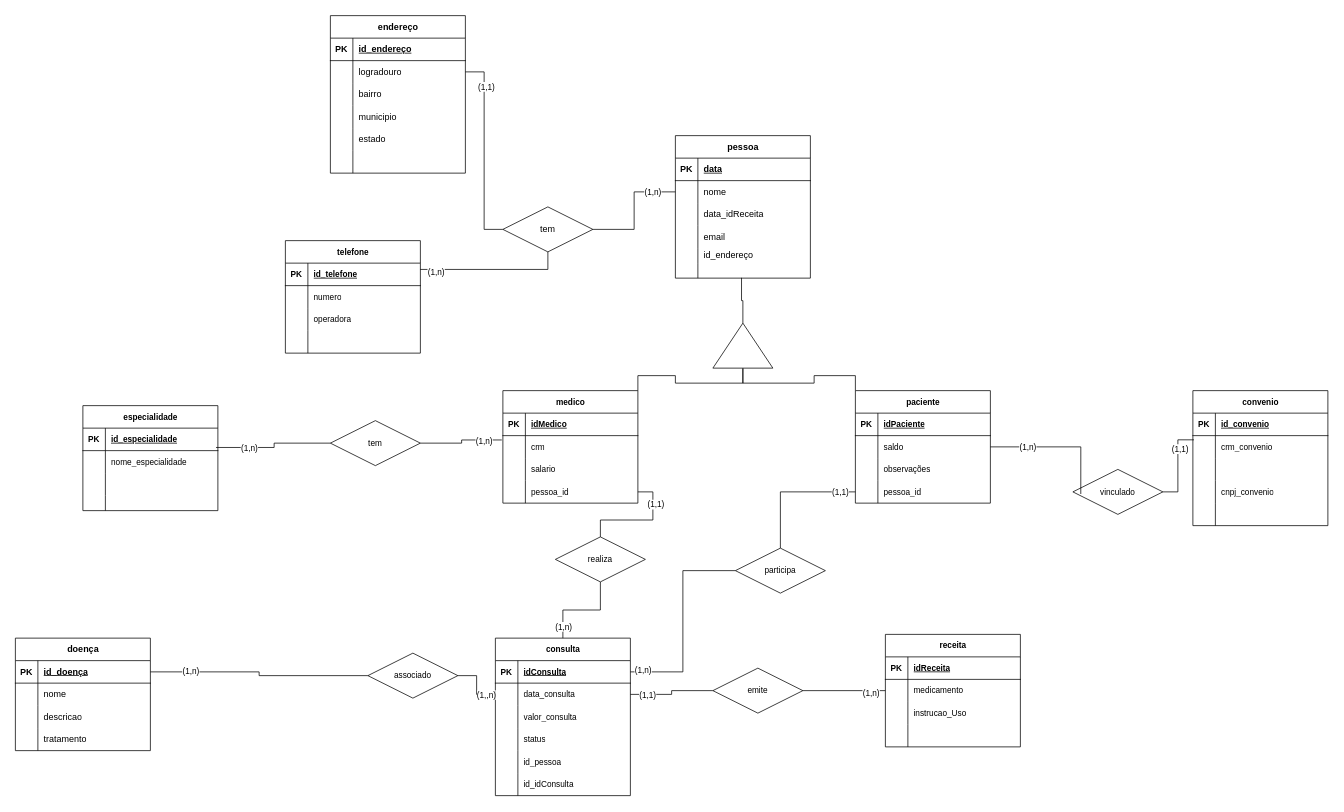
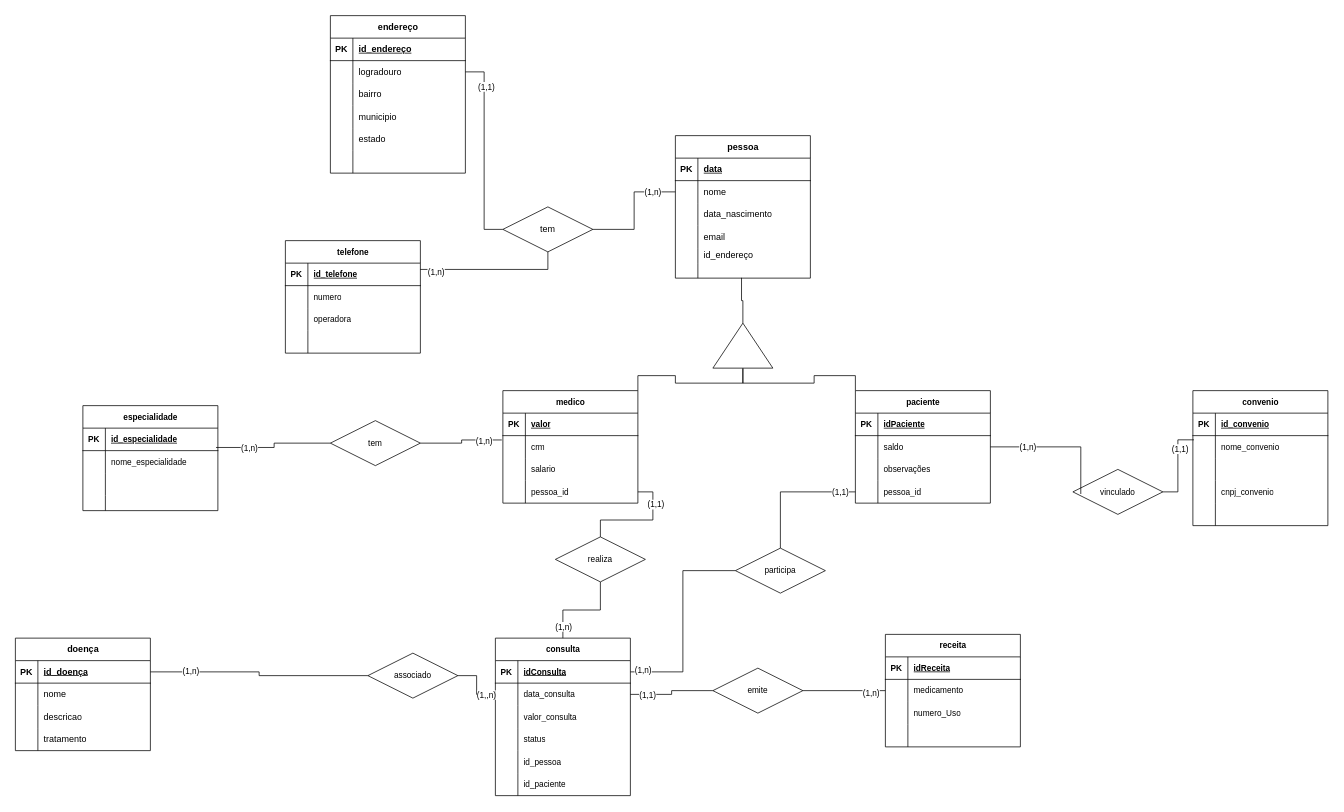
(737, 214) -> (741, 214)
(548, 424) -> (542, 424)
(1248, 447) -> (1250, 447)
(943, 713) -> (937, 713)
(551, 784) -> (547, 784)
